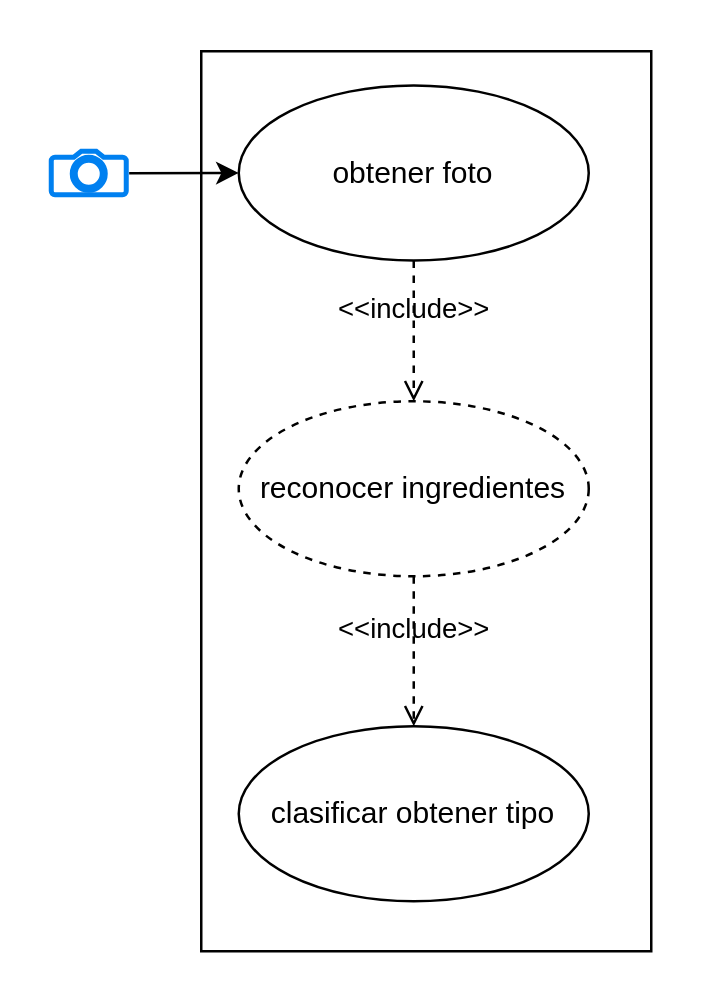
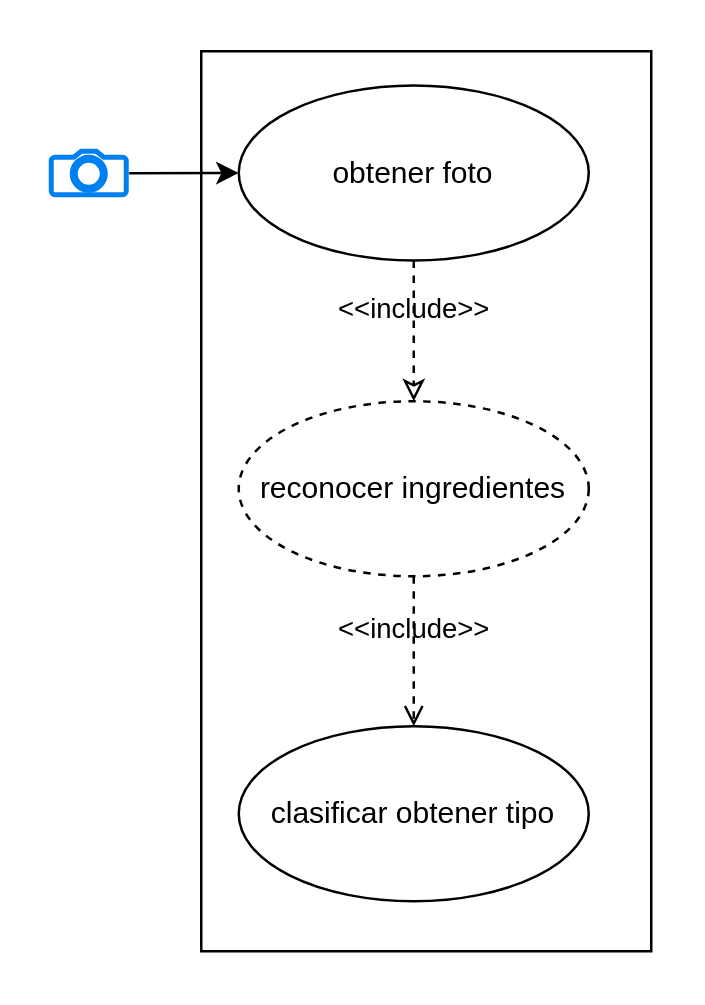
(414, 385) -> (414, 383)
